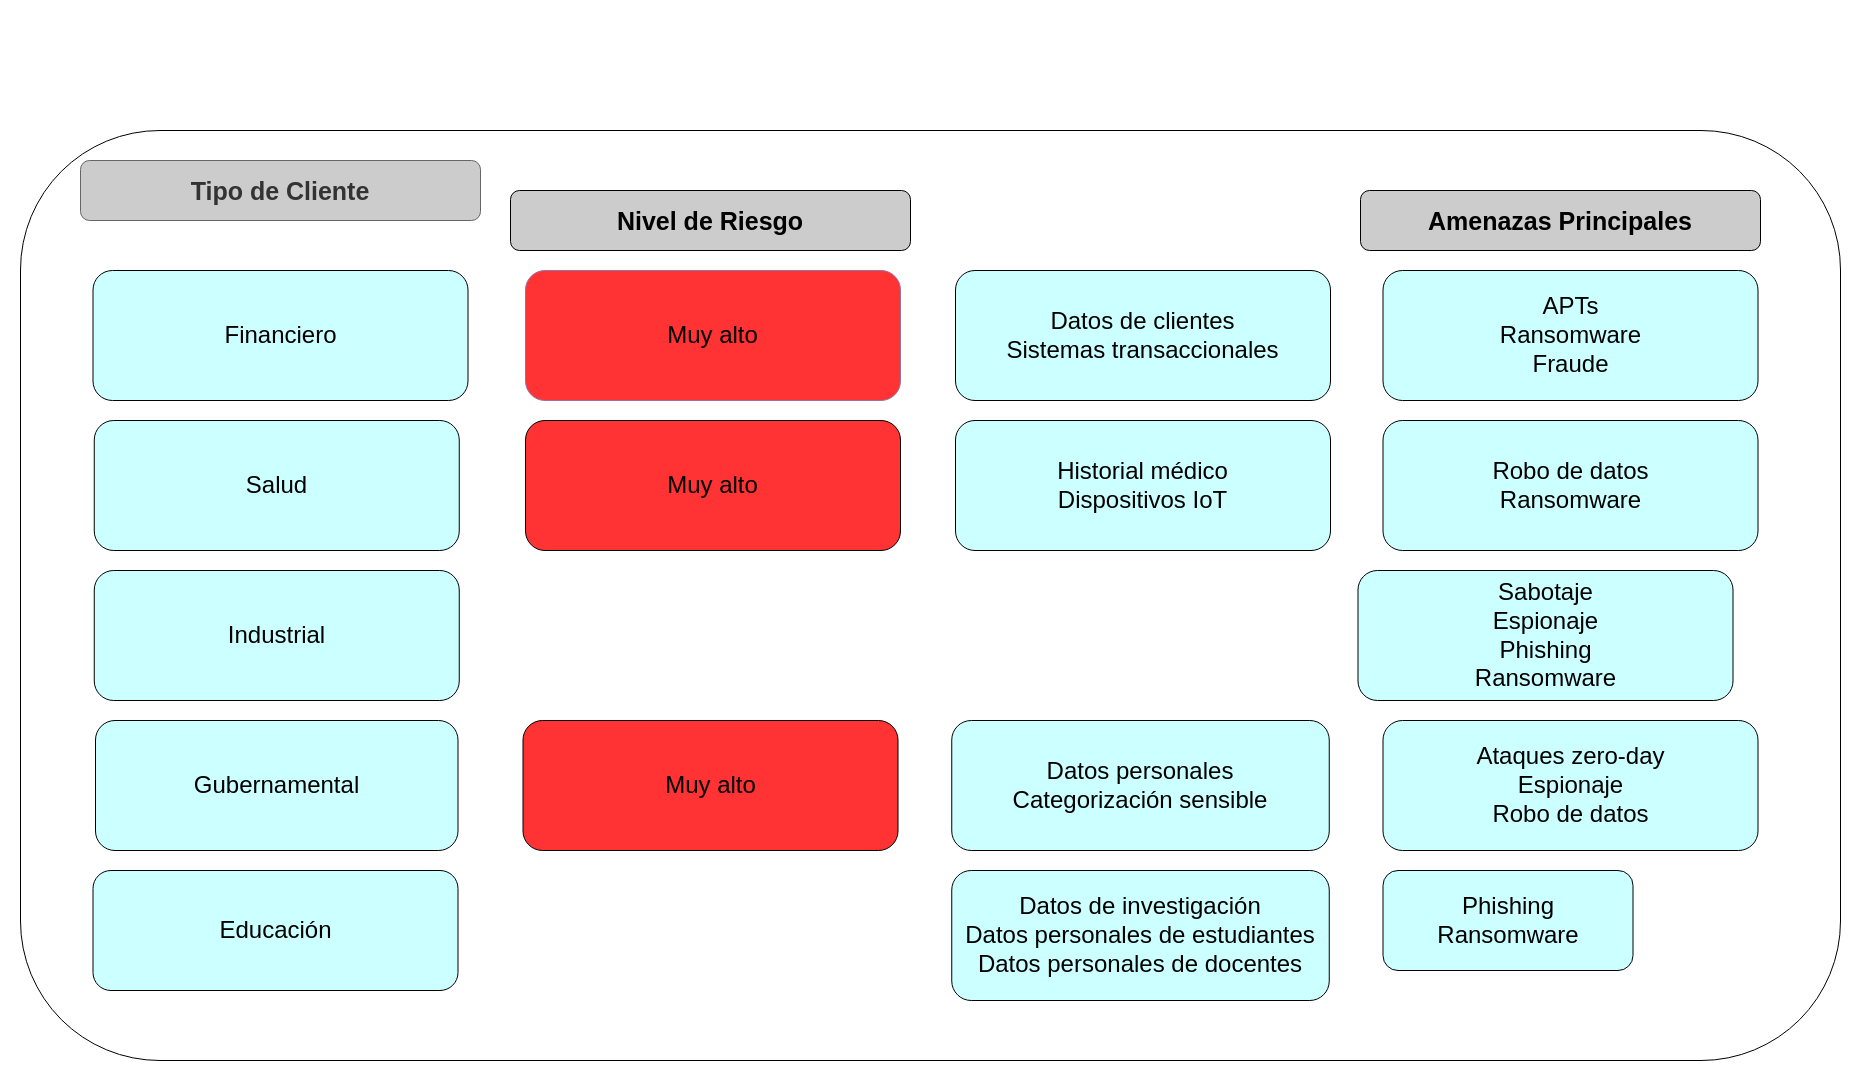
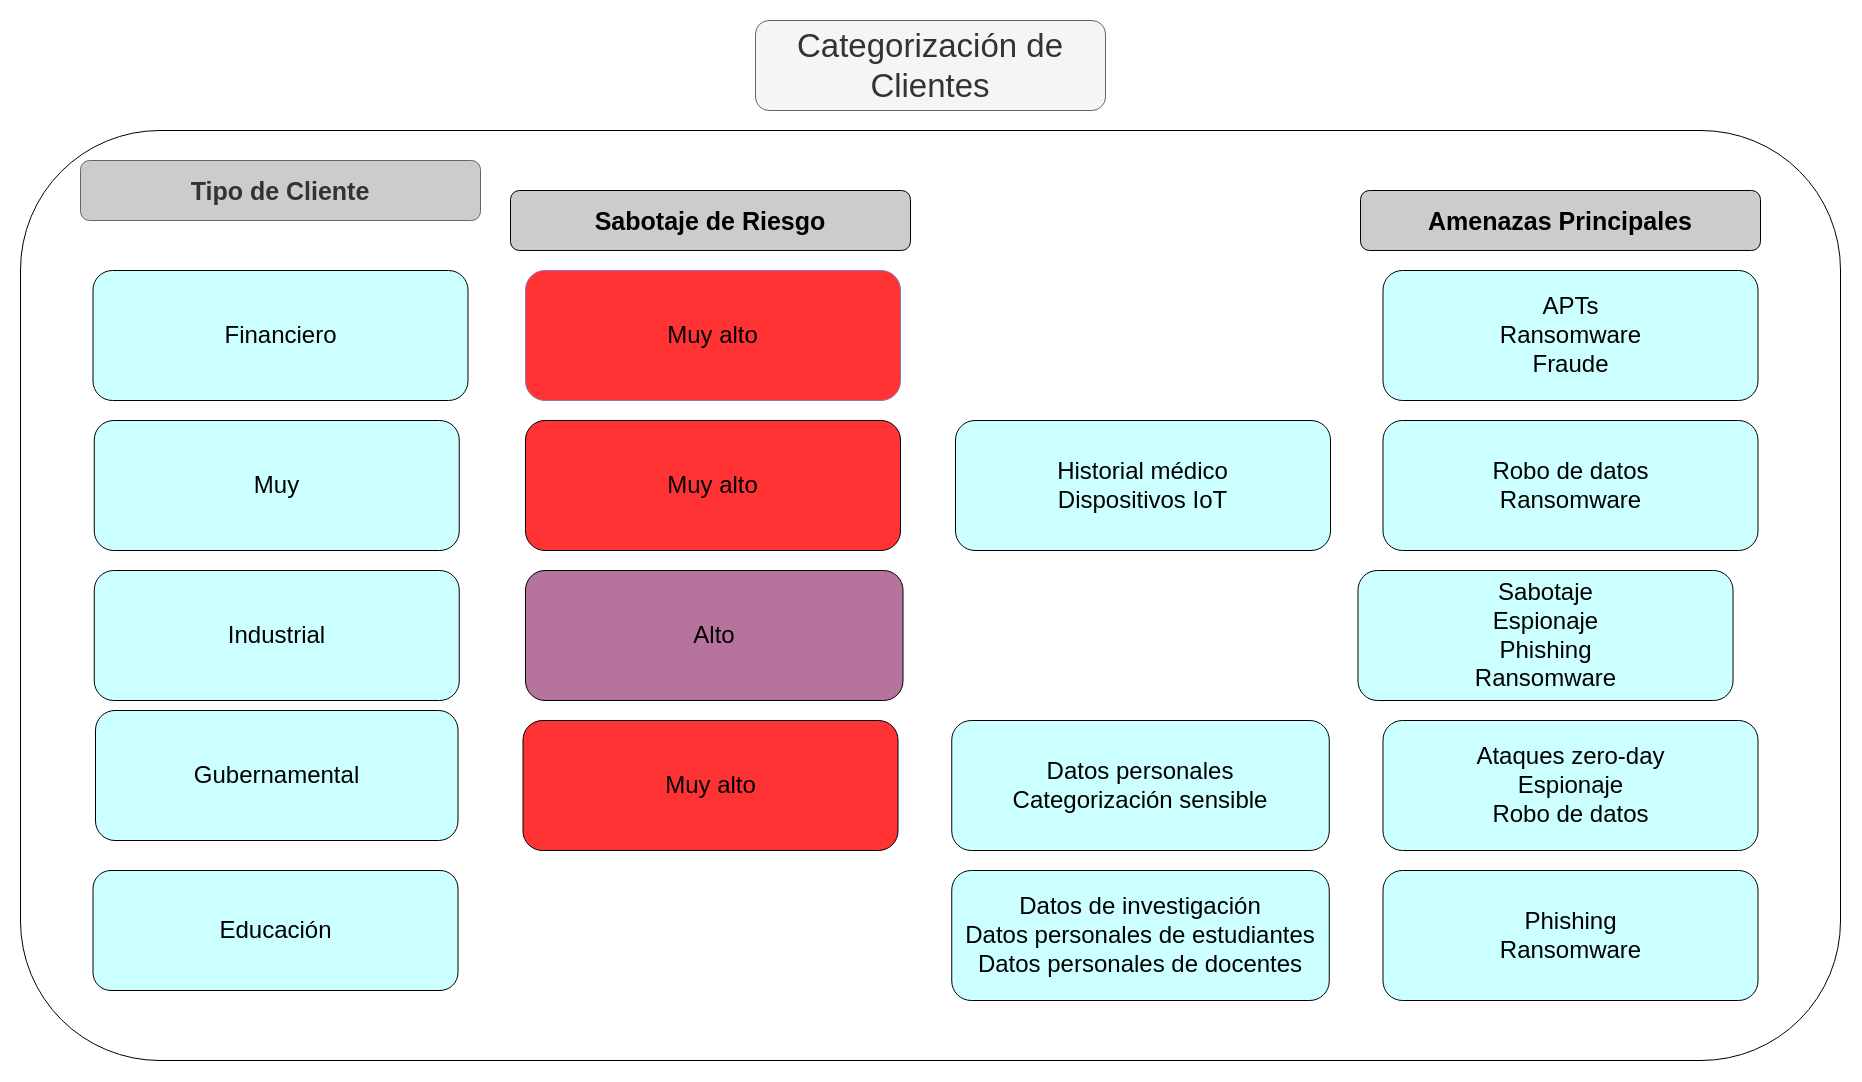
none -> (931, 66)
(711, 221) -> (711, 221)
(1143, 336) -> none
(277, 486) -> (277, 486)
none -> (714, 636)
(277, 786) -> (277, 776)
(1508, 921) -> (1571, 936)
